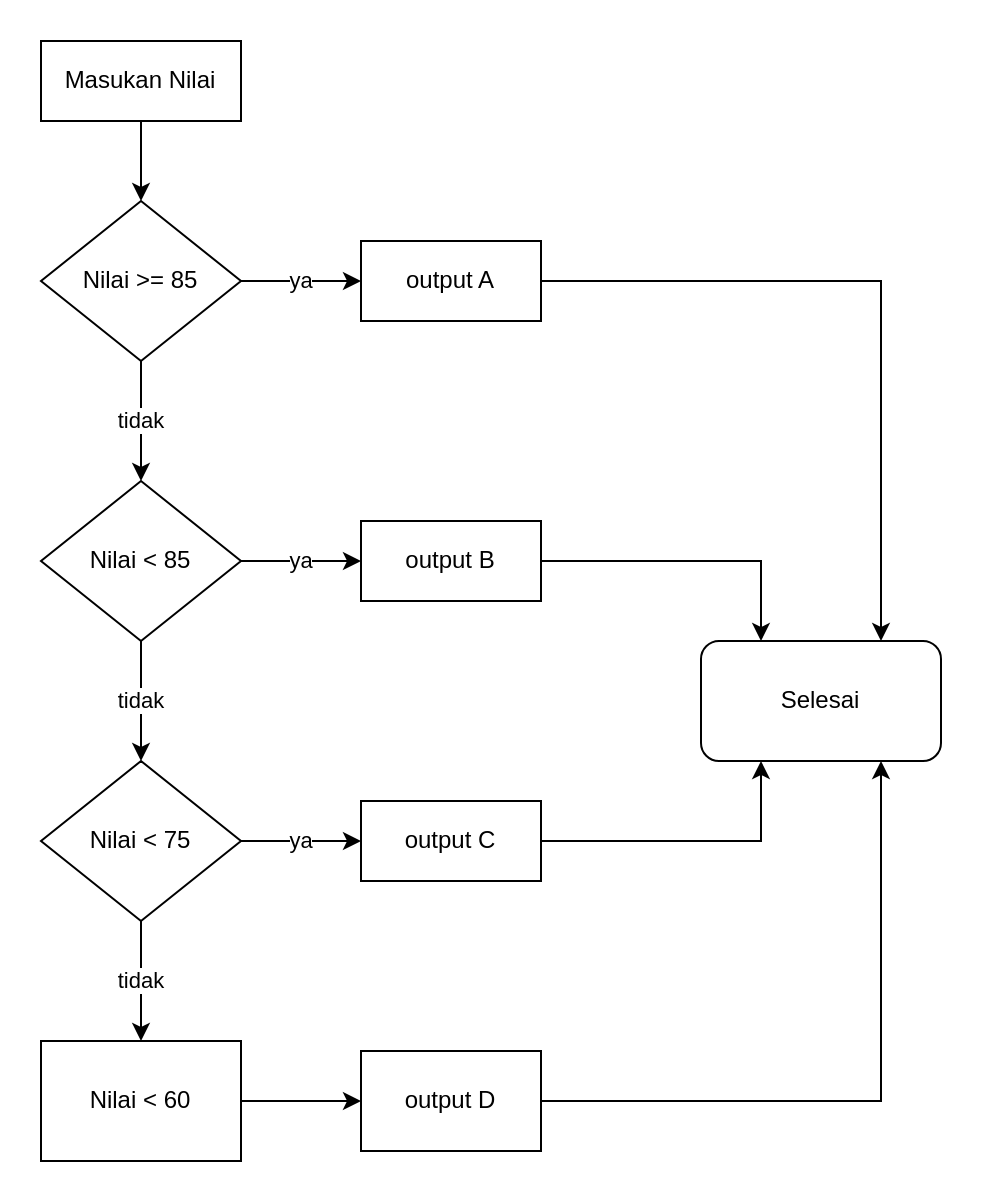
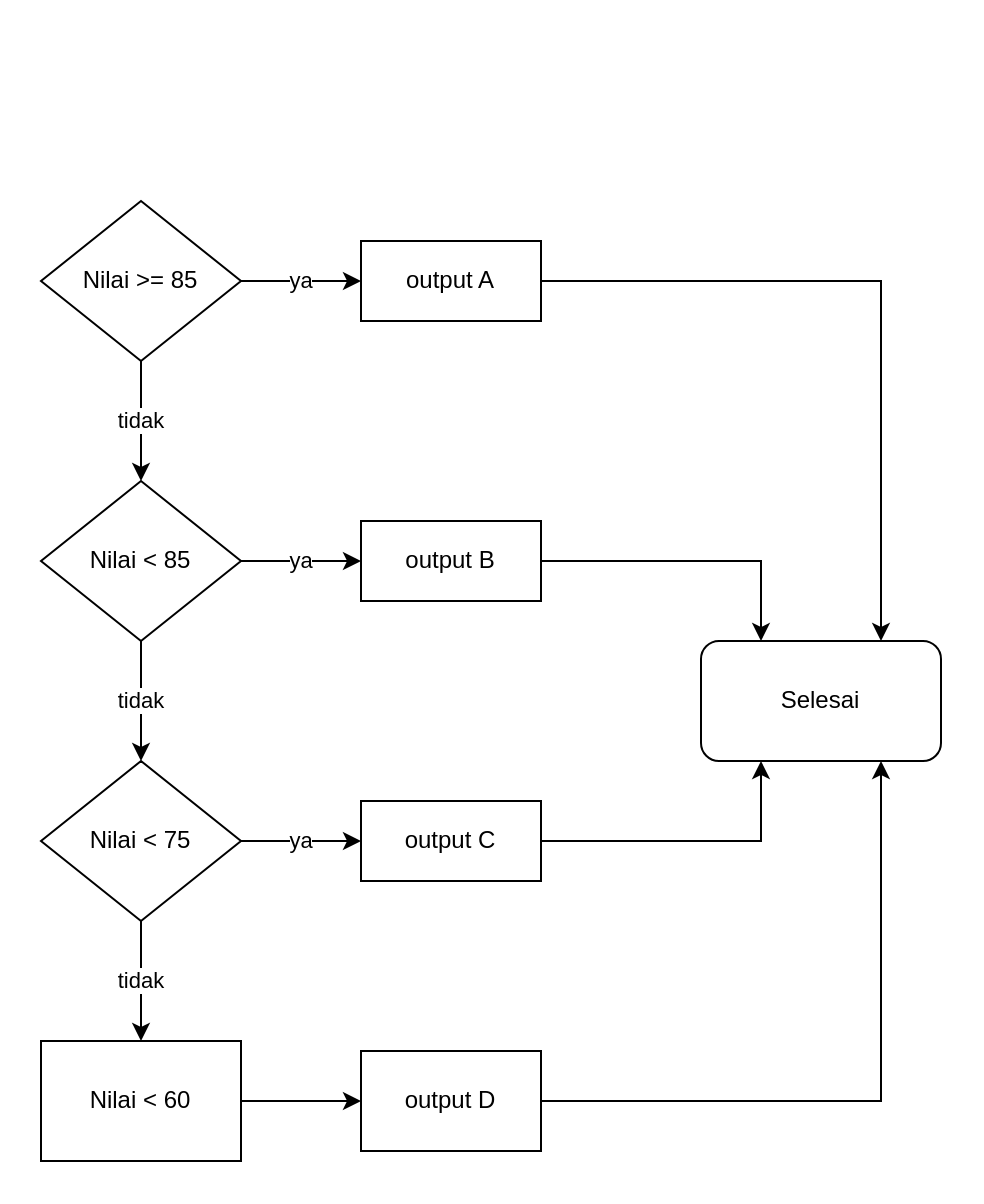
(141, 81) -> none
(141, 154) -> none
